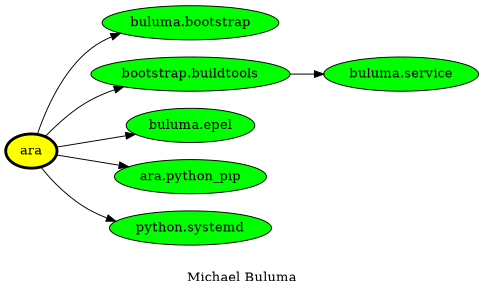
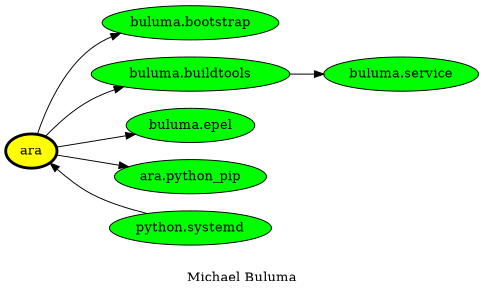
(190, 74) -> (190, 74)
(70, 197) -> (99, 198)
